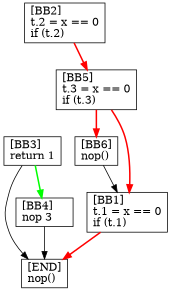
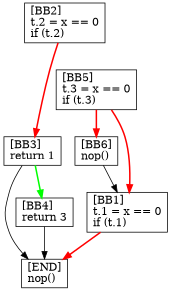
(79, 53) -> (46, 86)
(45, 212) -> (45, 212)
